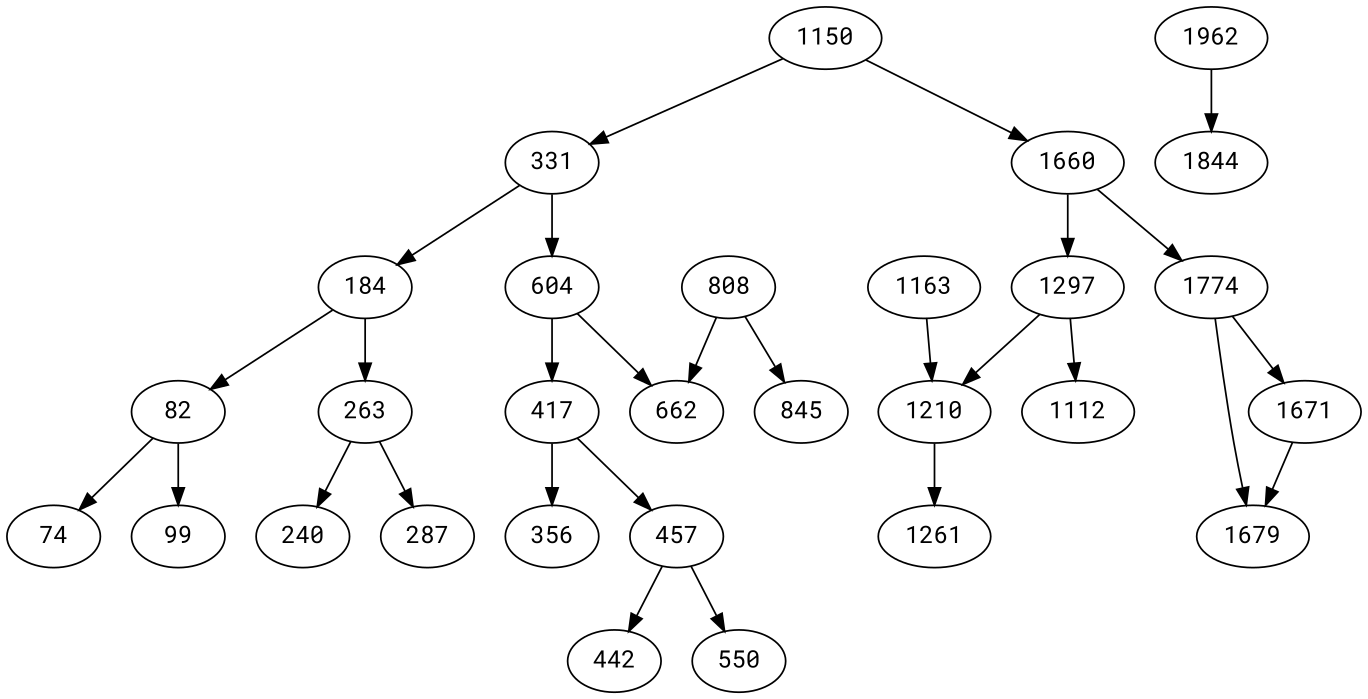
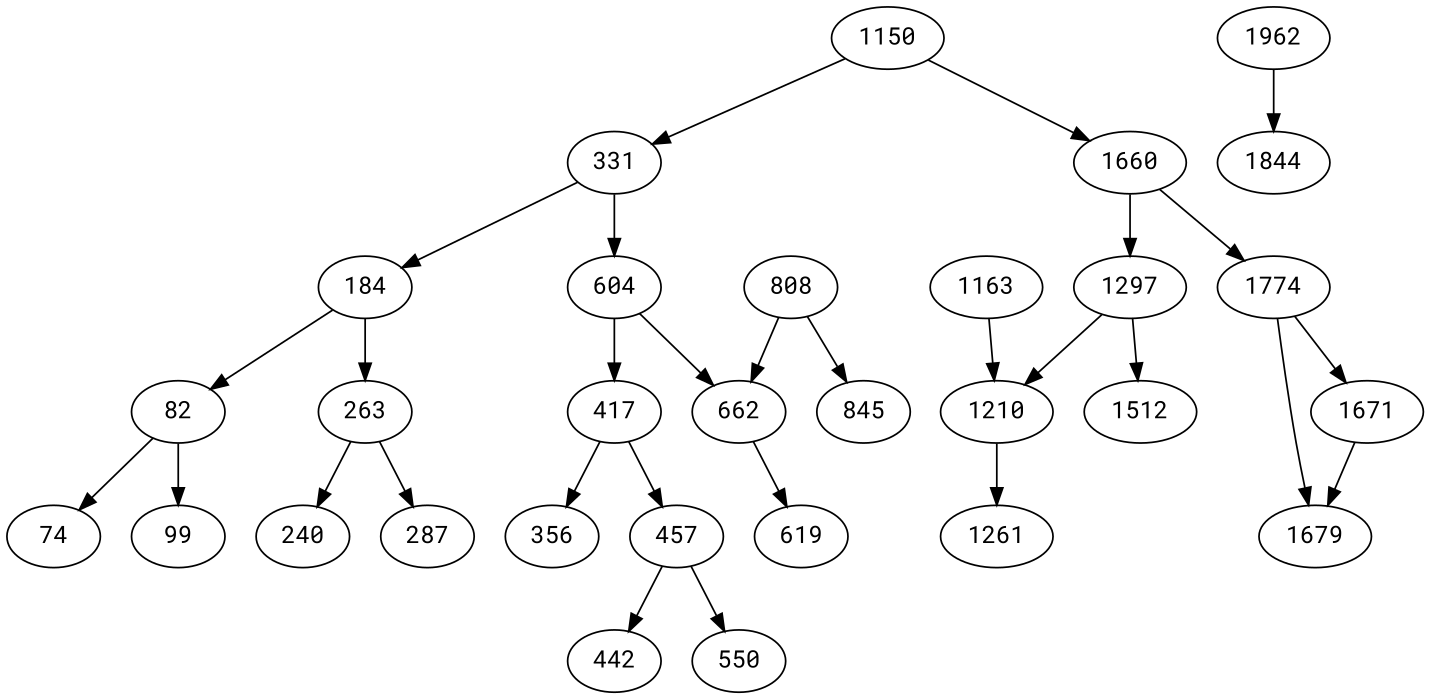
(1078, 412) -> (1140, 412)
none -> (801, 536)
